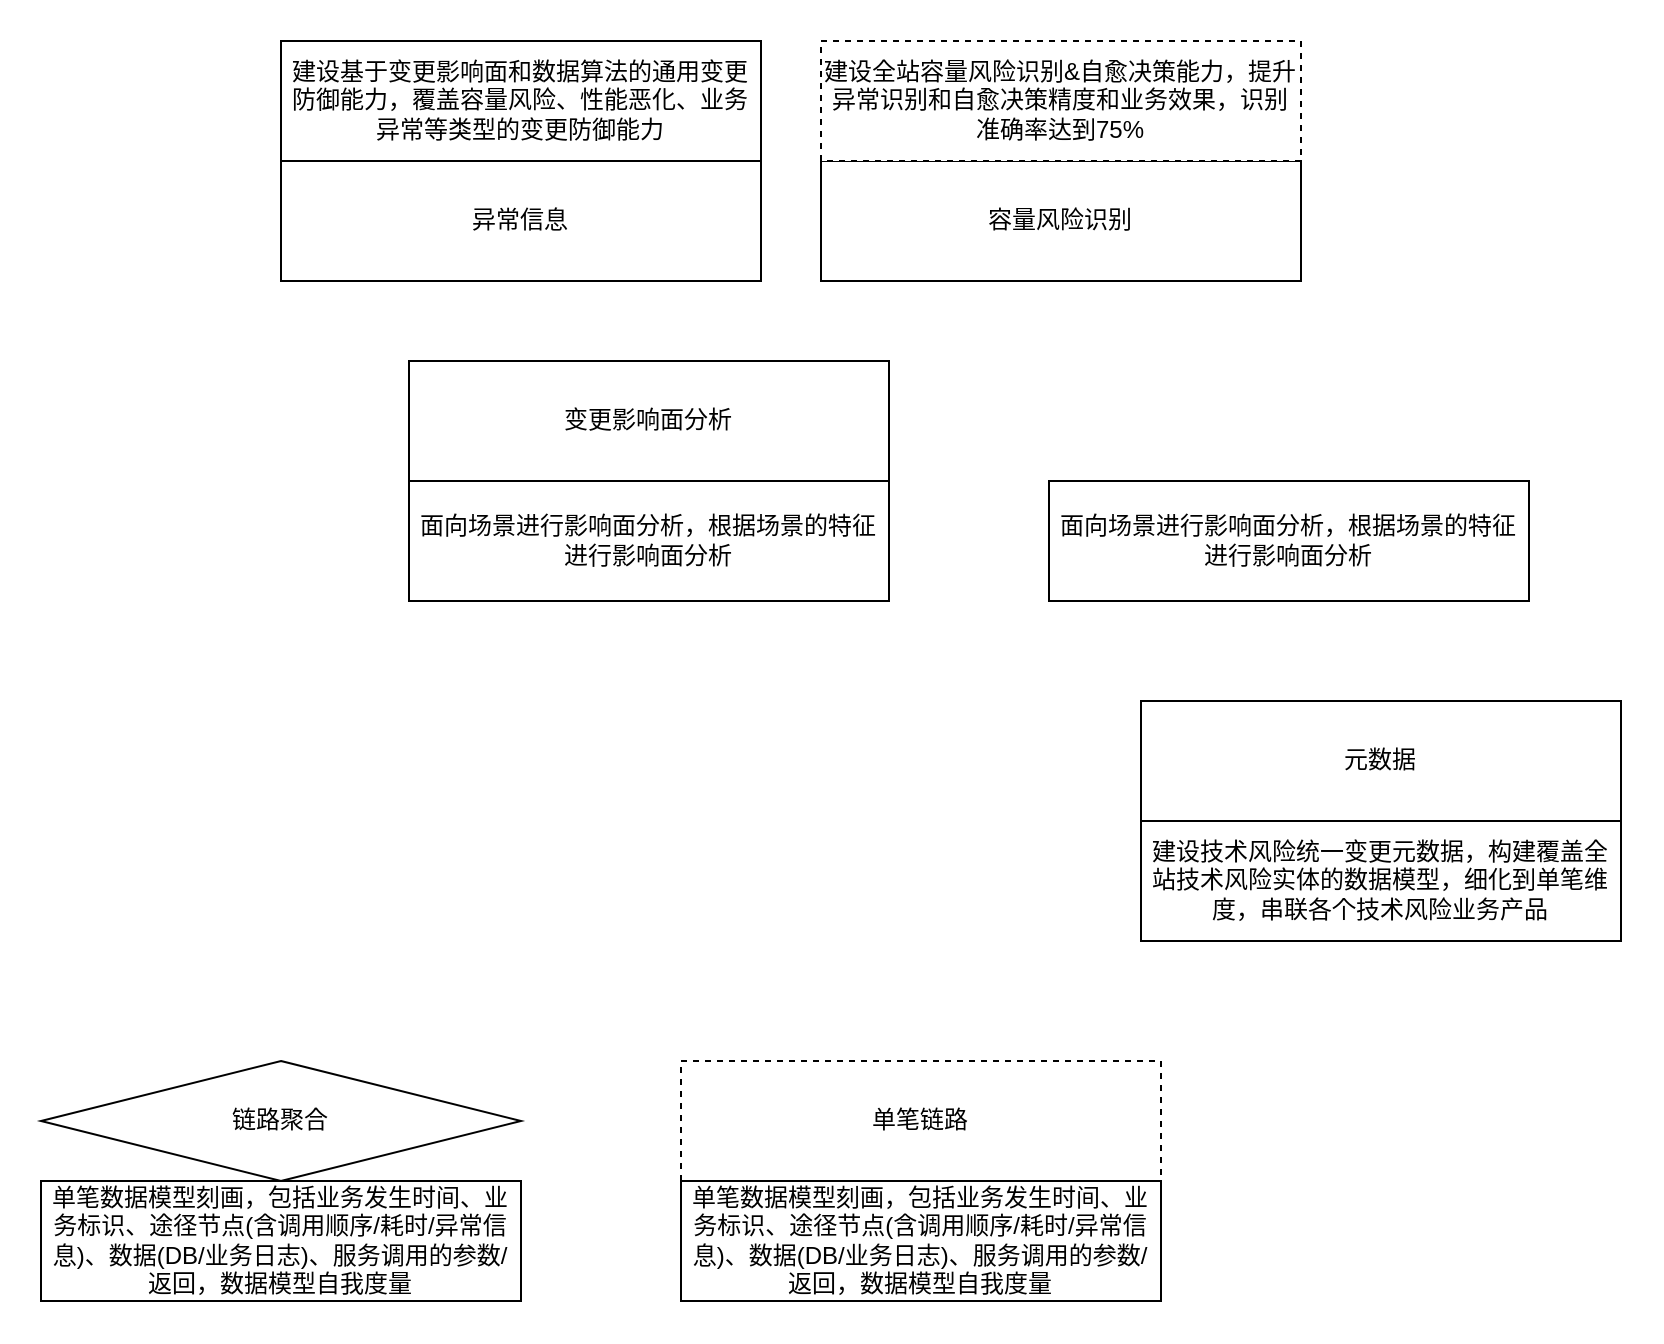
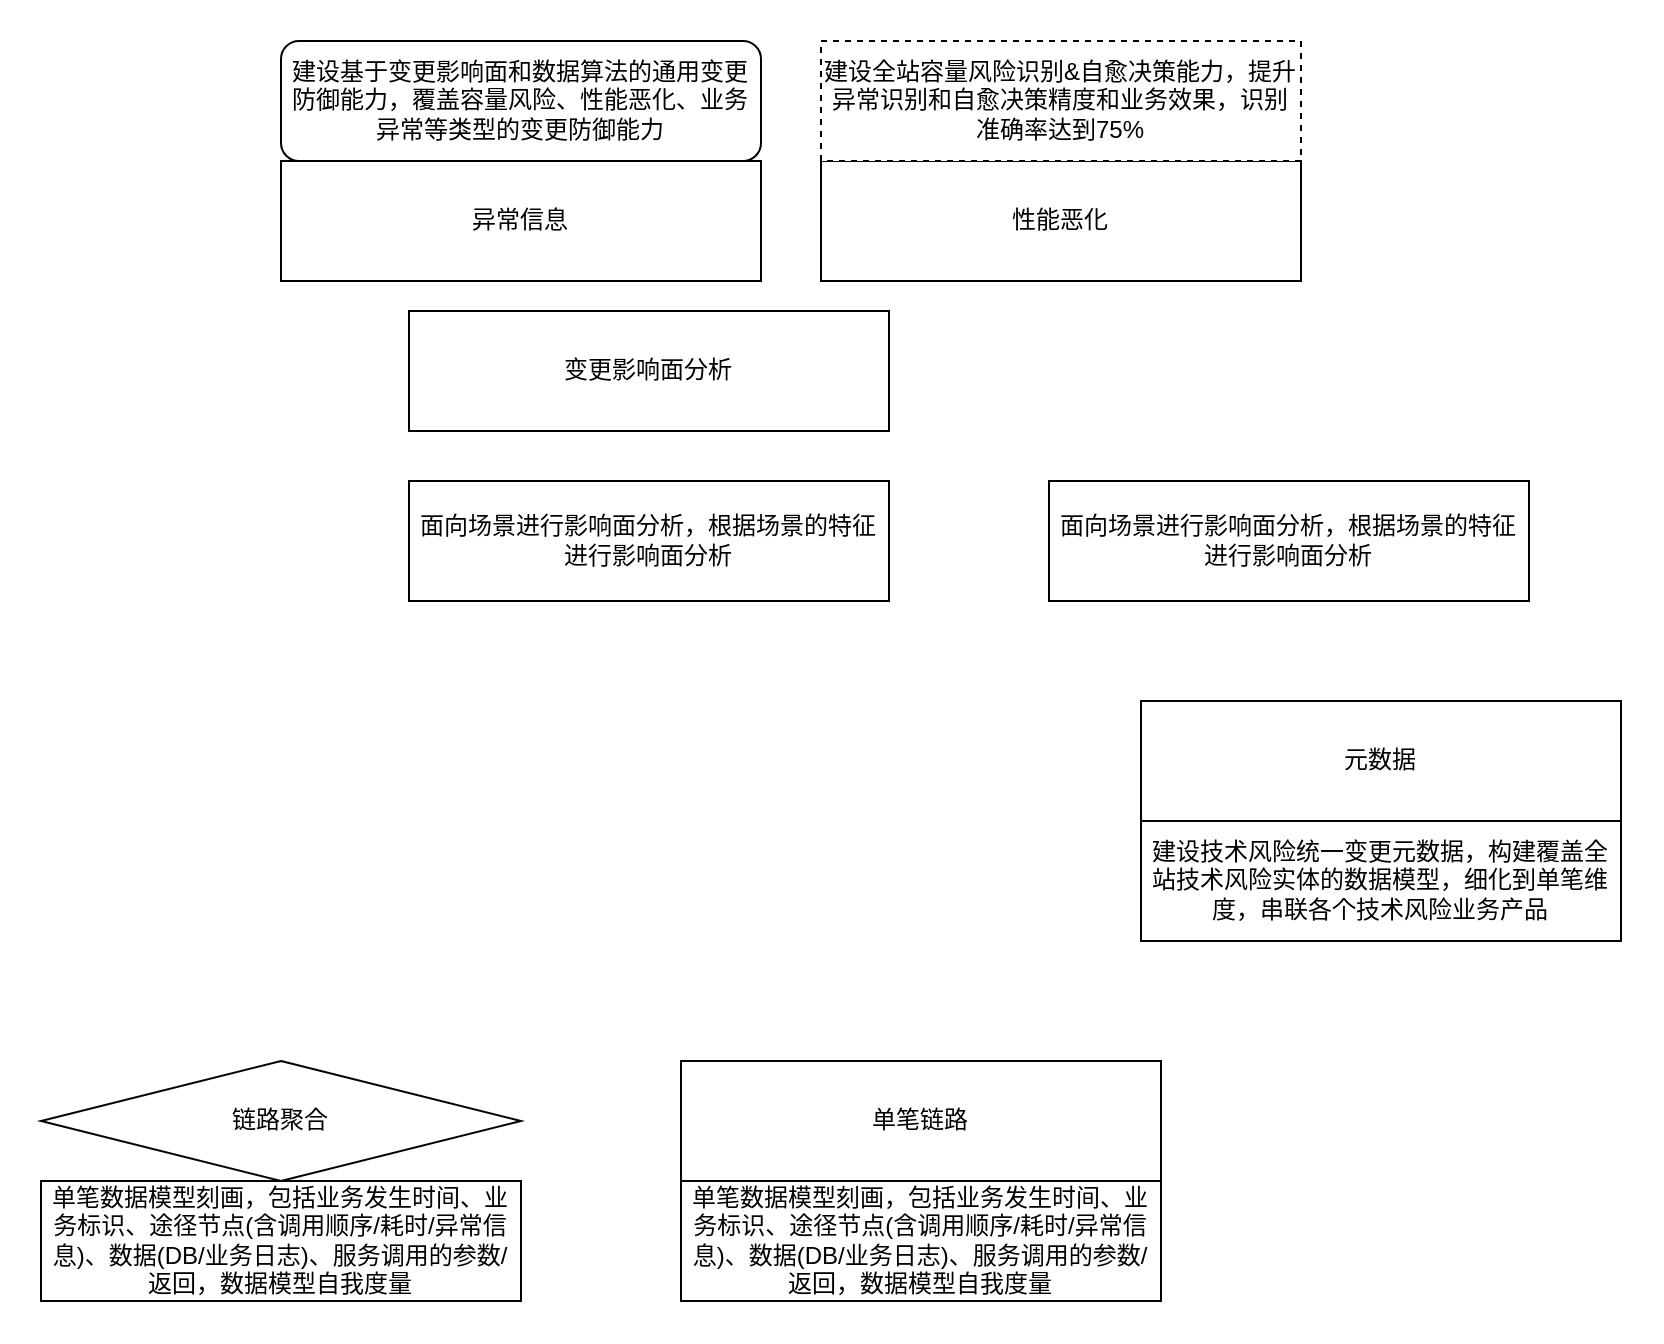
(521, 101) -> (521, 101)
(1061, 221) -> (1061, 221)
(649, 421) -> (649, 371)
(921, 1121) -> (921, 1121)
